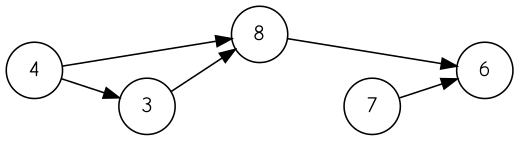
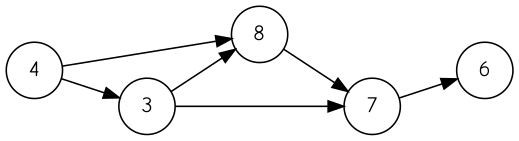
(364, 51) -> (309, 66)
none -> (252, 106)
